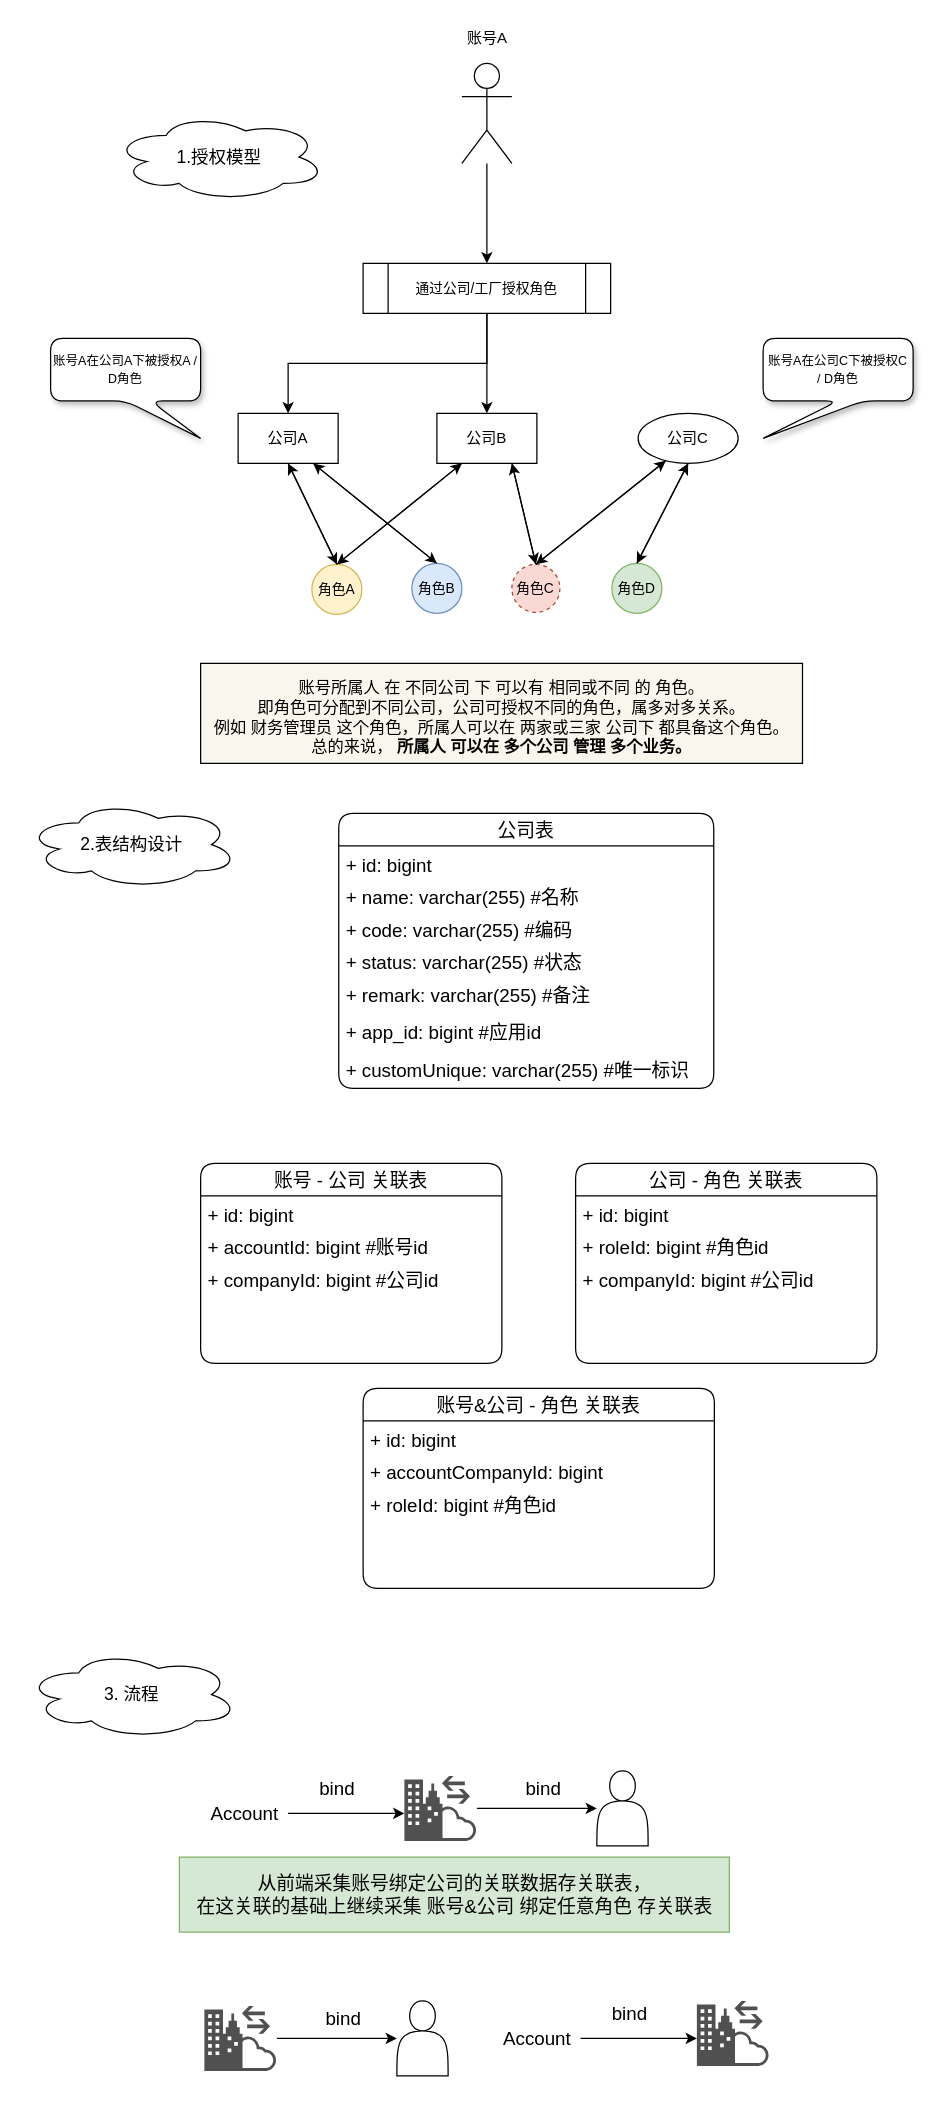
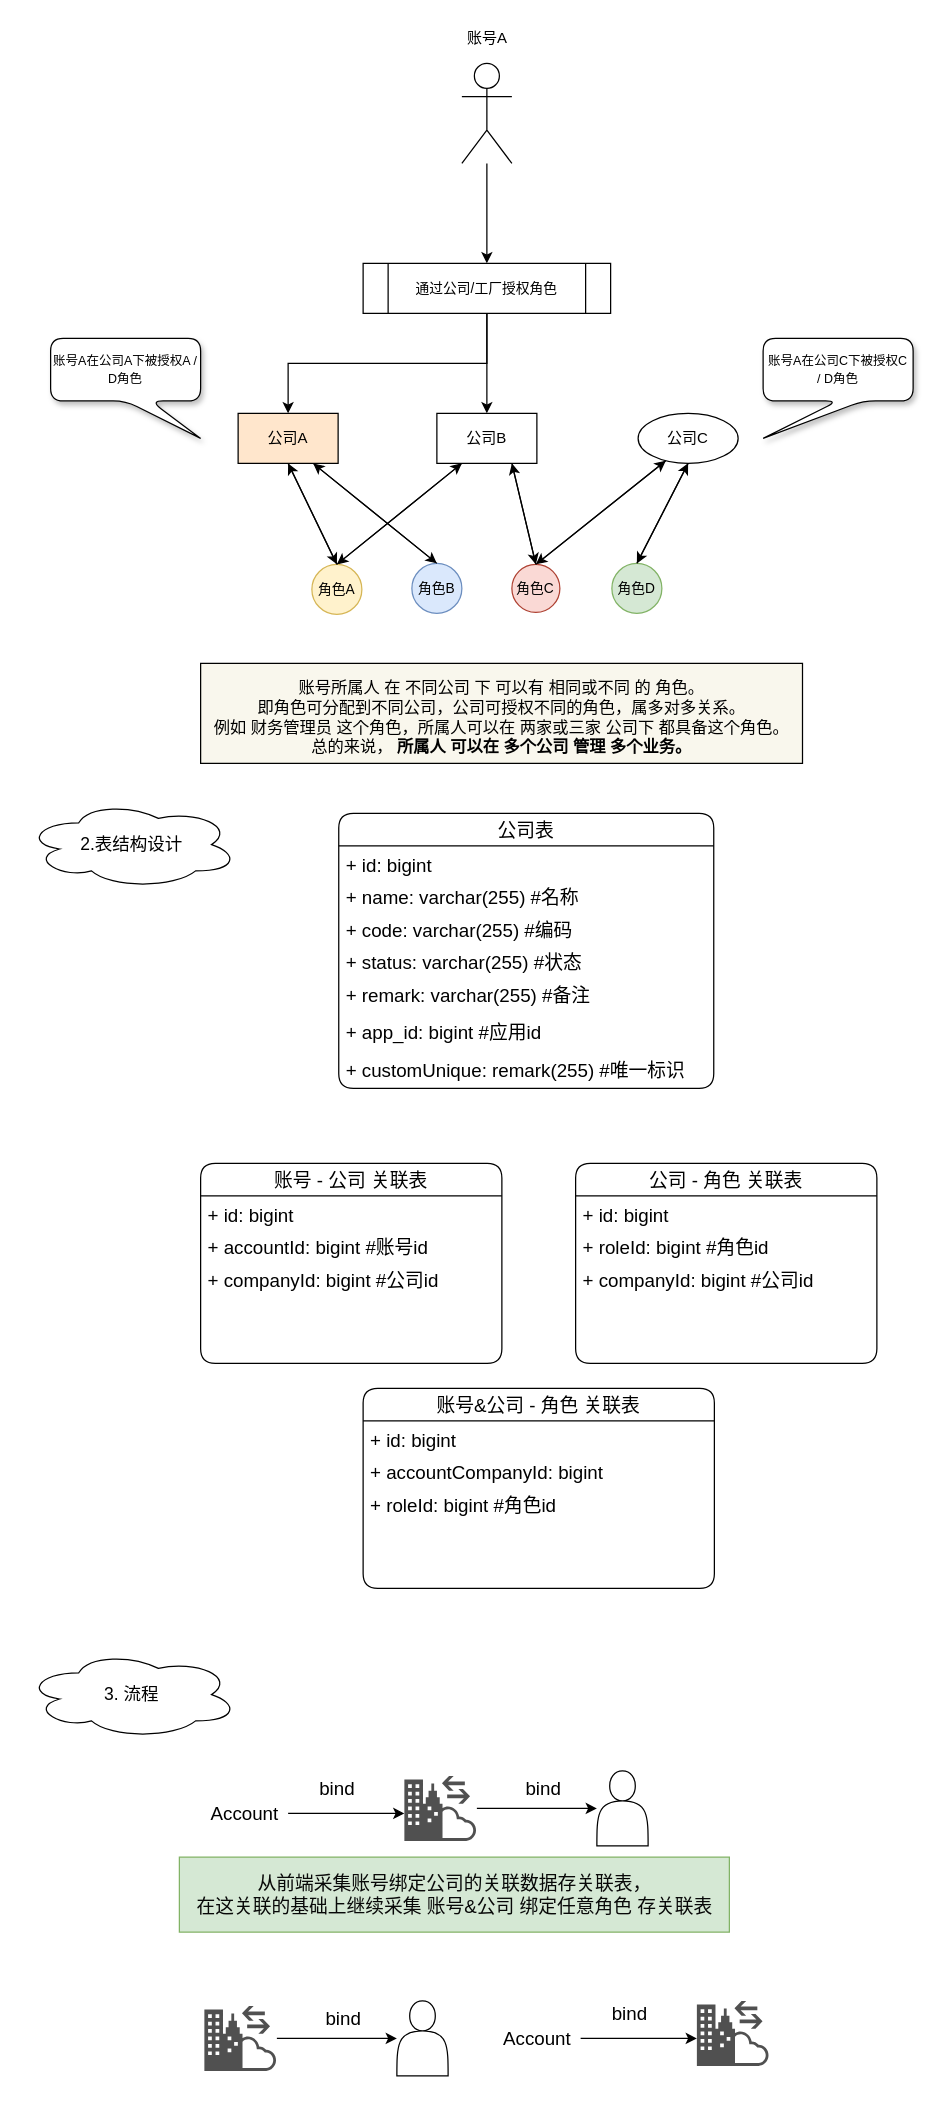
(219, 157) -> none
(288, 438) -> (288, 438)
(536, 588) -> (536, 588)
(531, 1070) -> (526, 1070)
